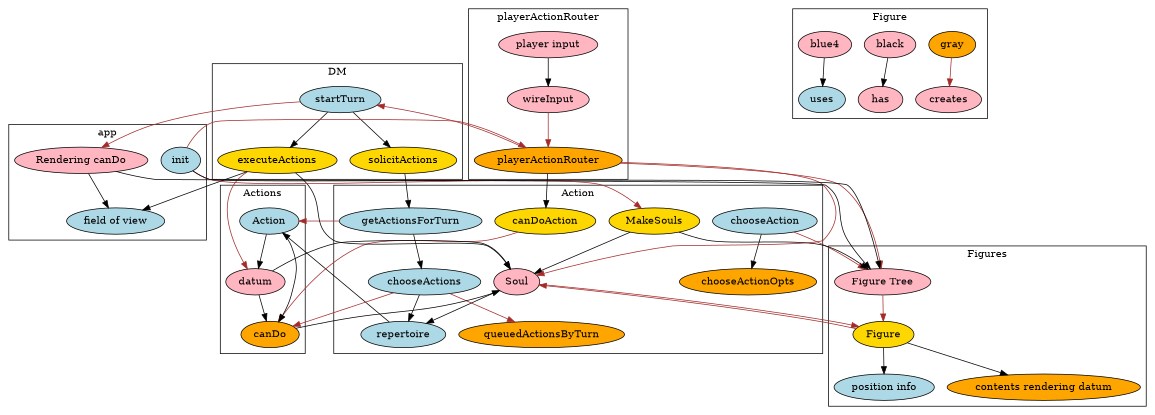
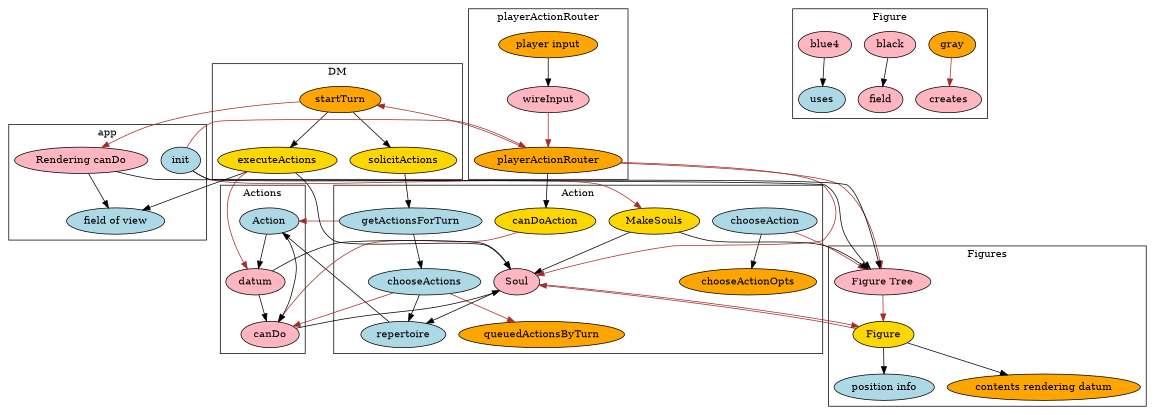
(548, 45) -> (548, 45)
(340, 100) -> (340, 100)
(881, 100) -> (881, 100)
(270, 334) -> (270, 334)
